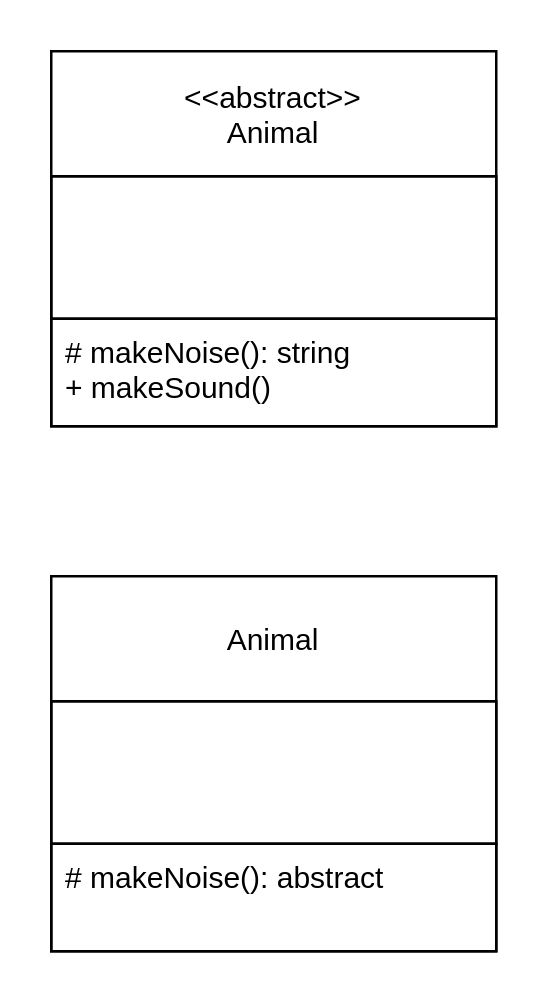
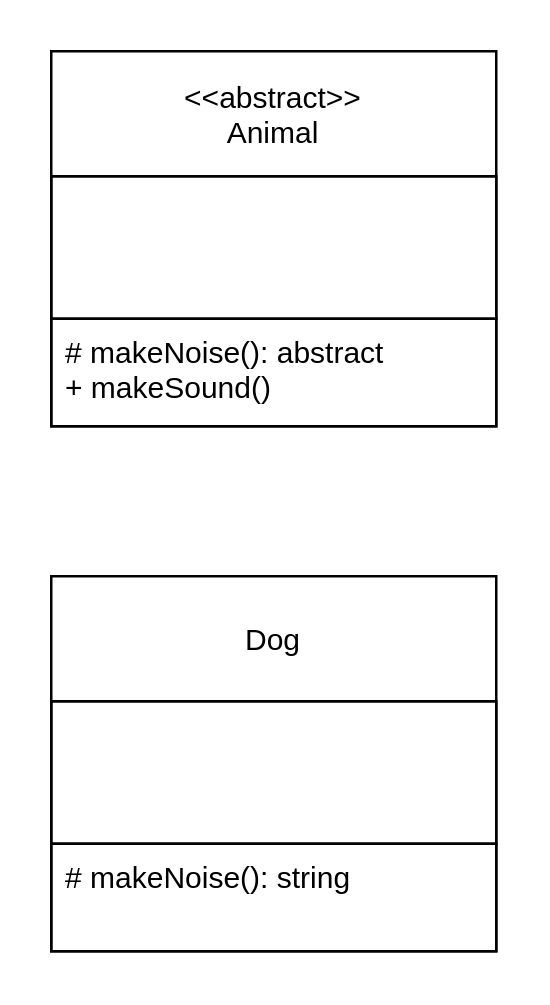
(222, 353) -> (243, 353)
(273, 640) -> (273, 640)
(243, 878) -> (222, 878)
